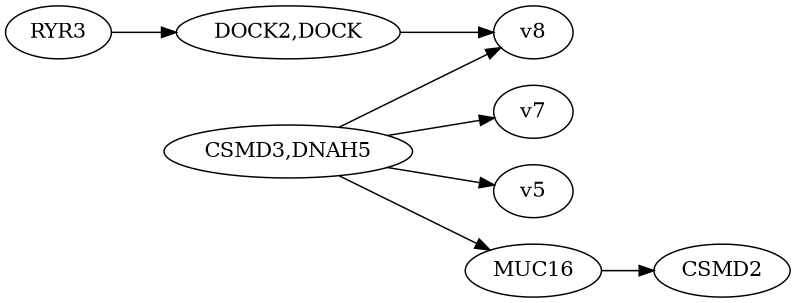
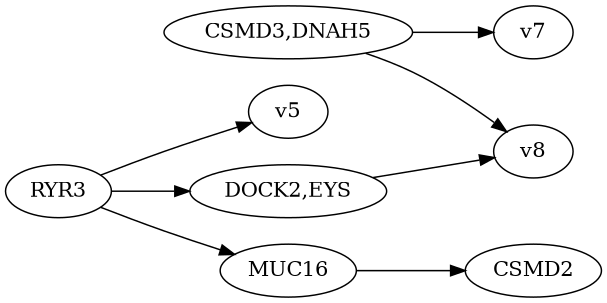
(288, 32) -> (288, 191)
(434, 175) -> (169, 150)
(408, 210) -> (160, 230)
